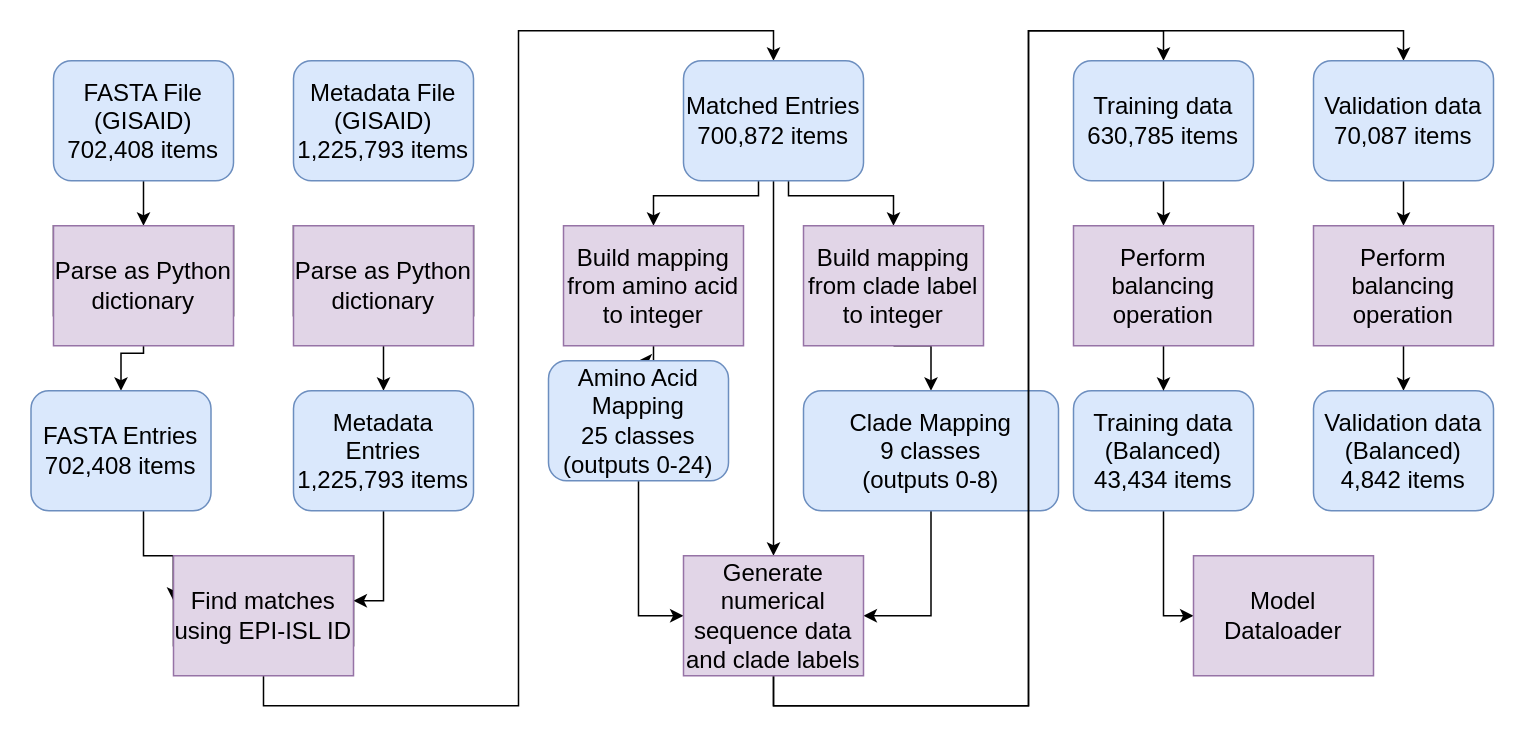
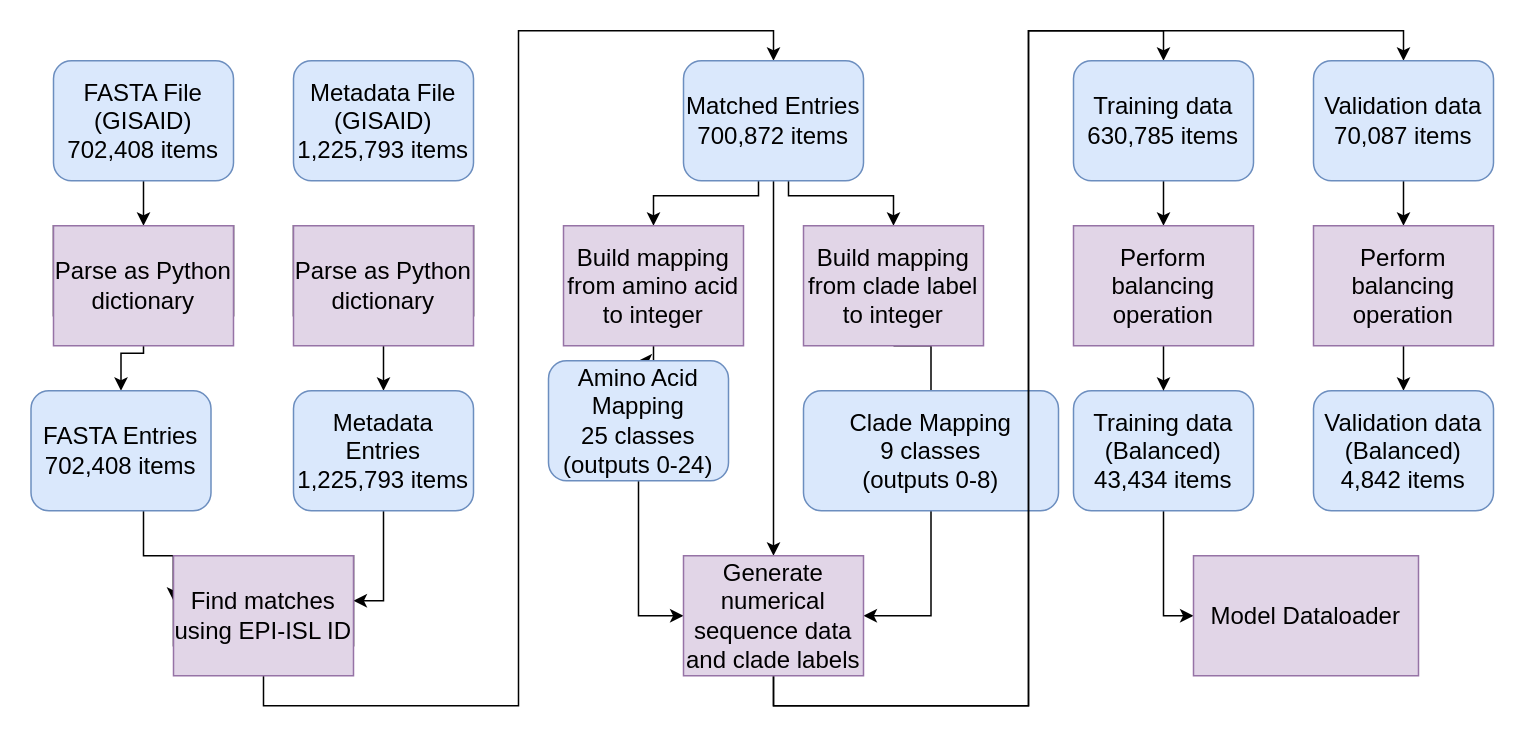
(931, 379) -> (931, 383)
(1283, 616) -> (1306, 616)
